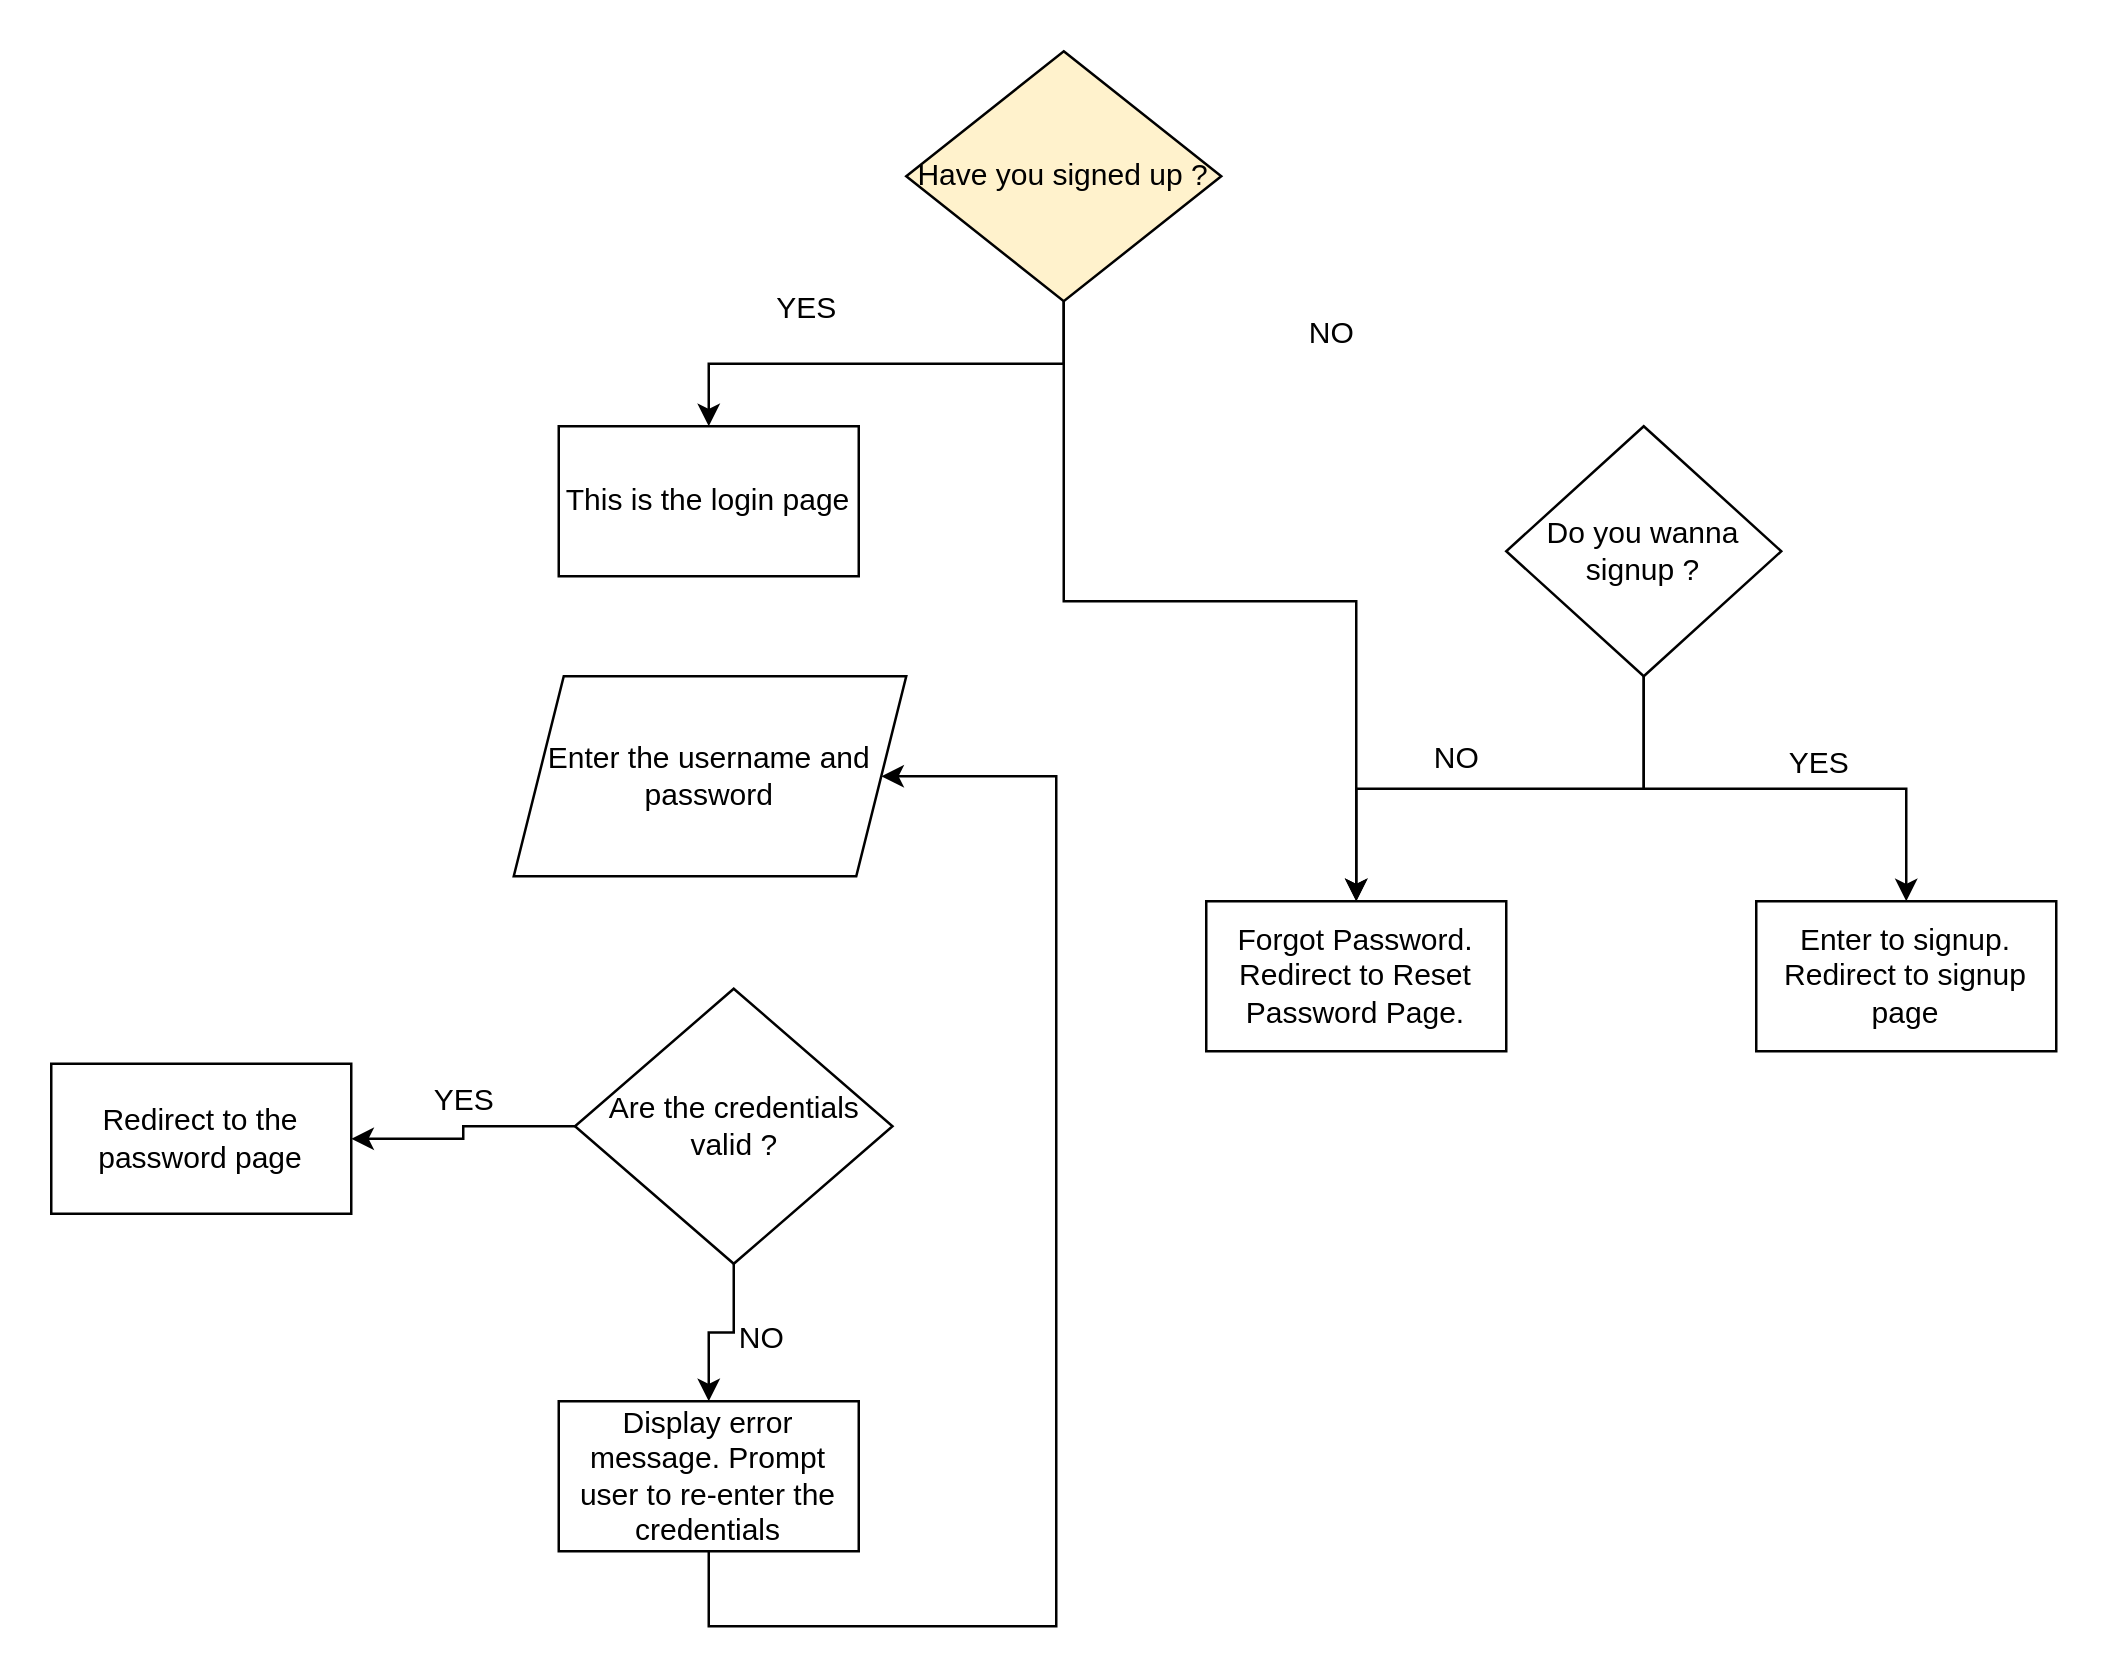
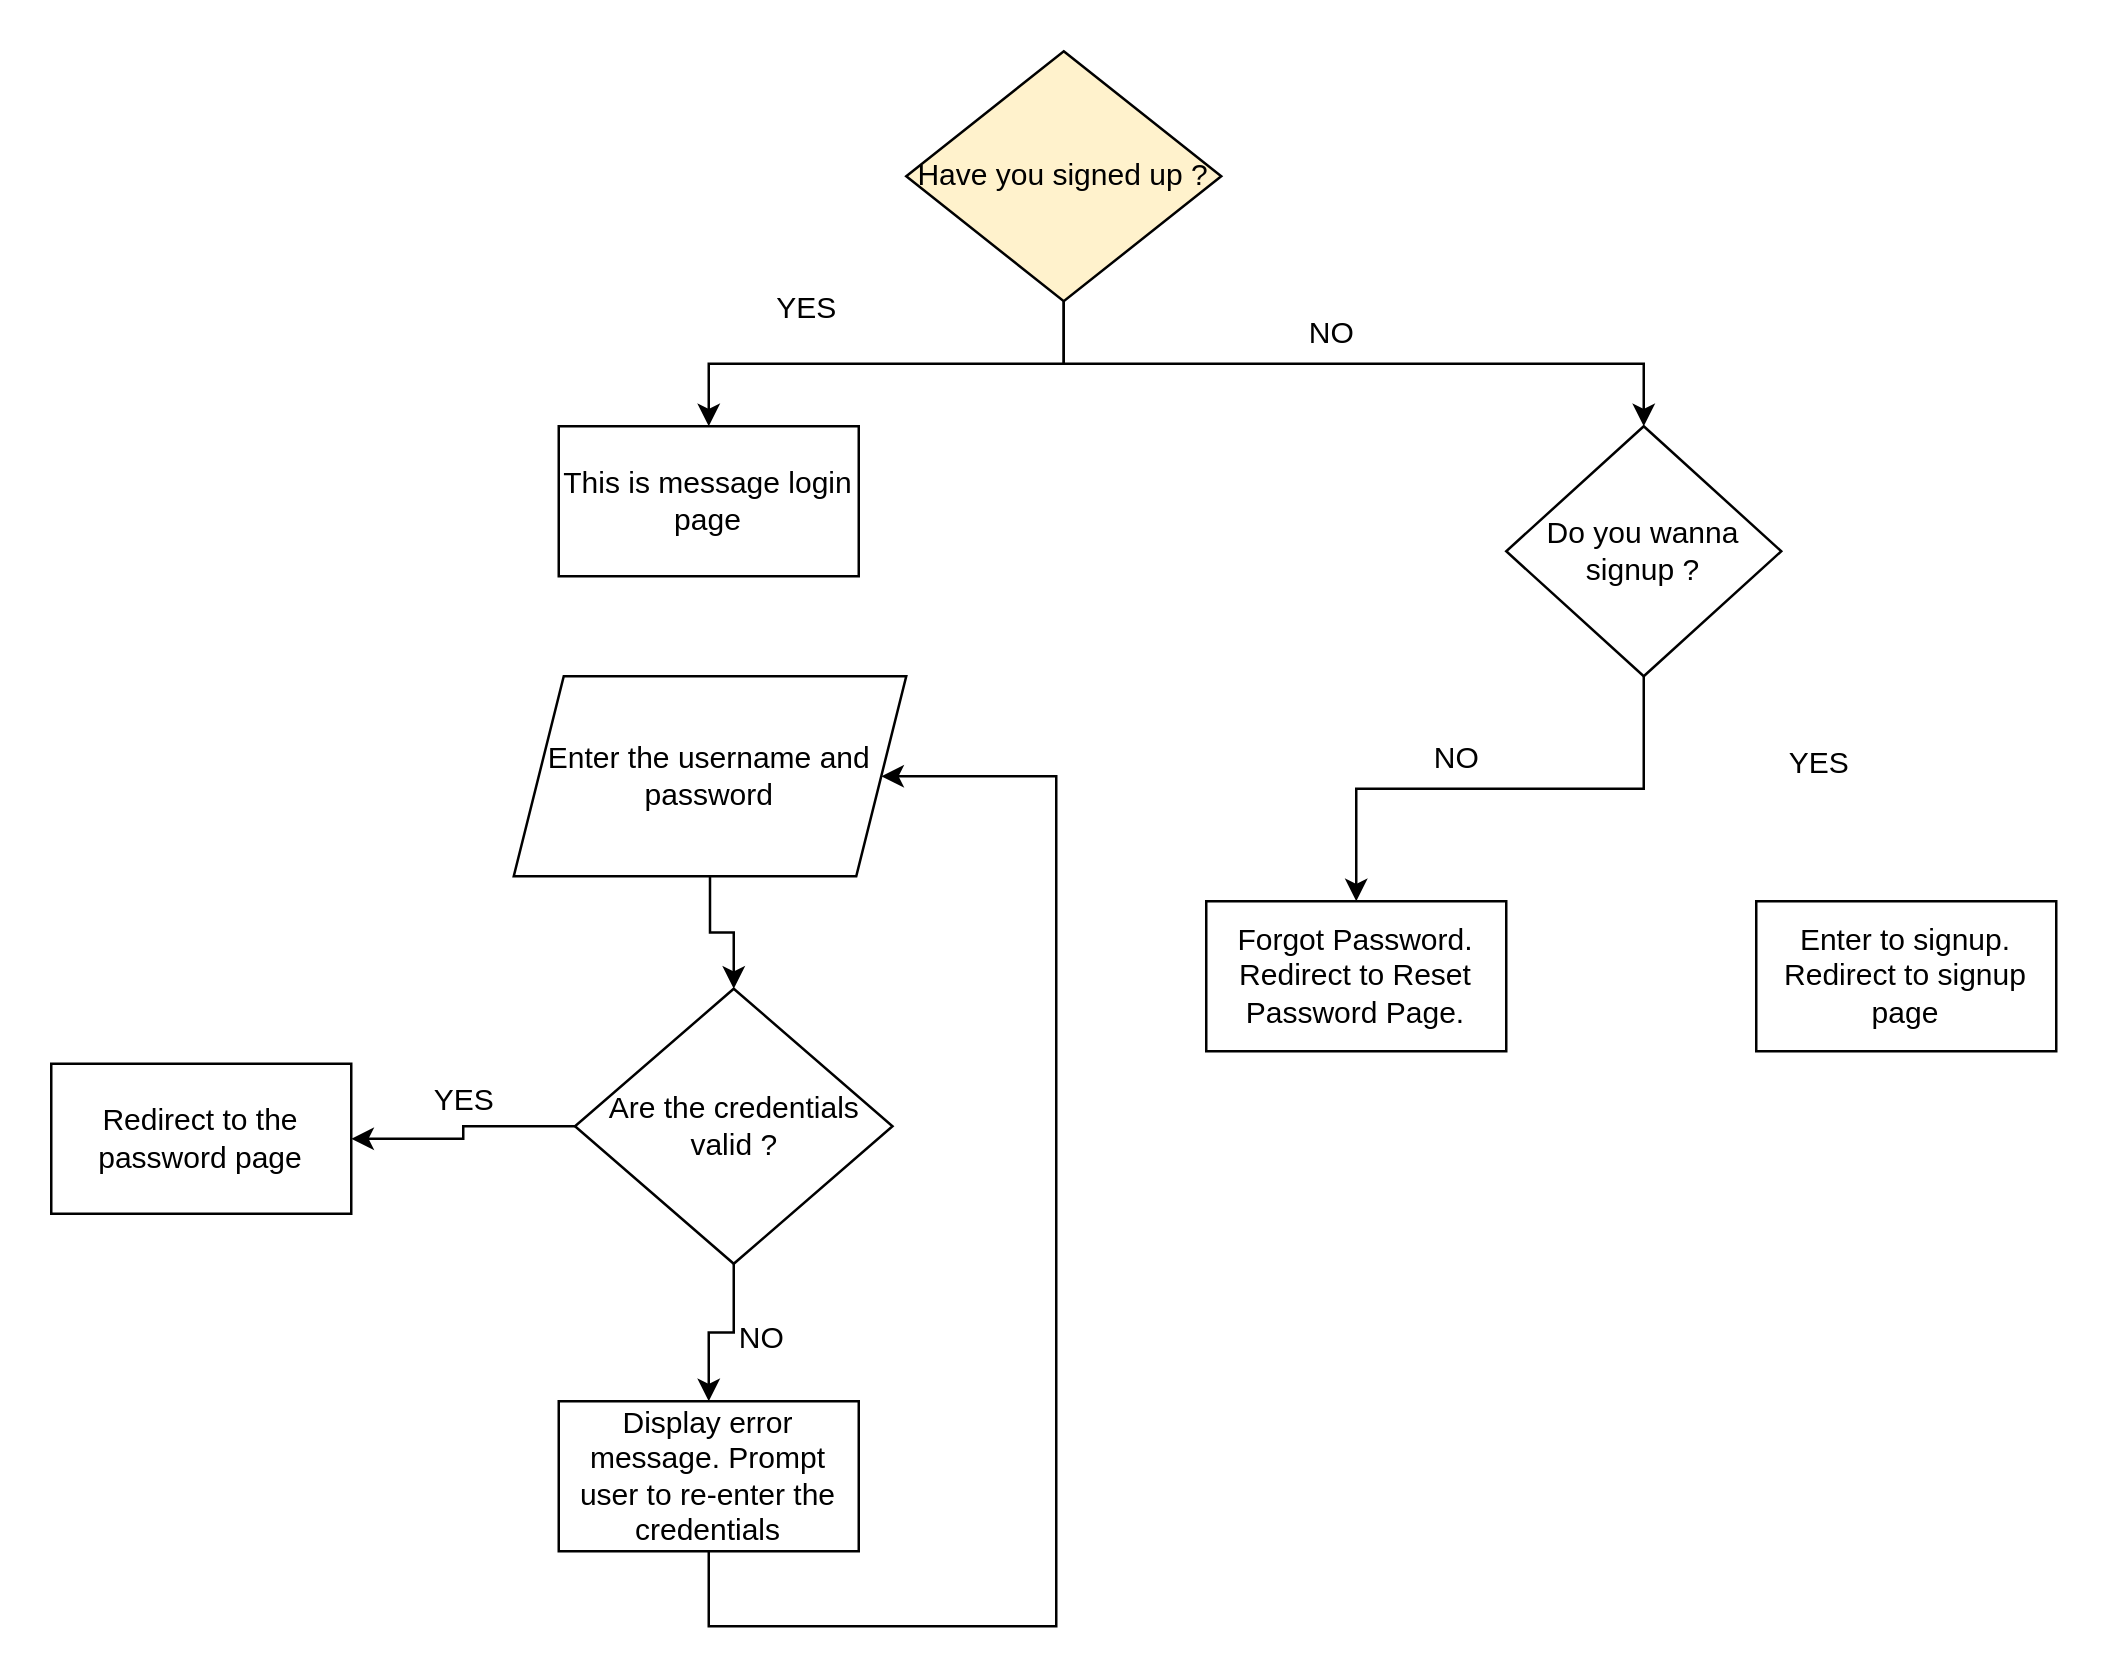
(709, 501) -> (709, 501)
(1182, 601) -> (1377, 364)
(1823, 789) -> none
none -> (713, 933)
